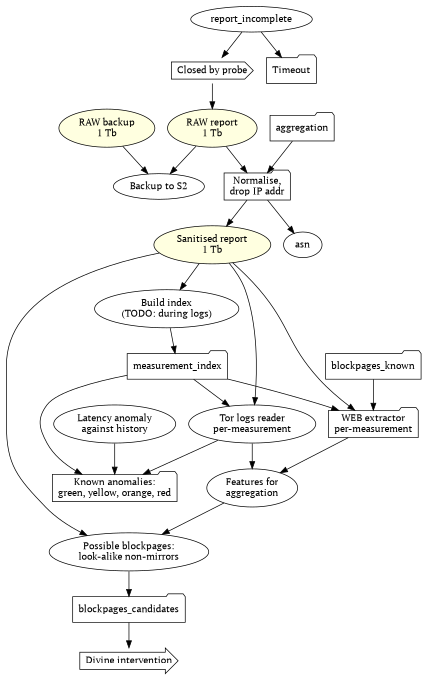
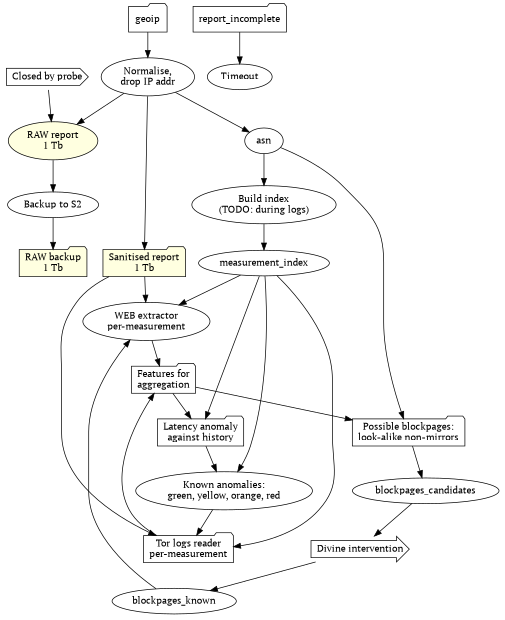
(252, 19) -> (240, 19)
(234, 42) -> none
(291, 71) -> (240, 77)
(107, 128) -> (53, 263)
(302, 128) -> (148, 19)
(133, 157) -> (53, 230)
(234, 157) -> (104, 107)
(257, 186) -> (148, 77)
(212, 245) -> (144, 263)
(192, 274) -> (264, 166)
none -> (234, 344)
(7, 362) -> (383, 256)
(177, 366) -> (264, 263)
(373, 366) -> (174, 601)
none -> (180, 403)
(115, 424) -> (201, 432)
(252, 424) -> (188, 549)
(373, 424) -> (146, 321)
(184, 456) -> (207, 519)
(115, 488) -> (224, 491)
(252, 488) -> (164, 380)
(129, 552) -> (409, 432)
none -> (266, 575)
(129, 610) -> (426, 491)
